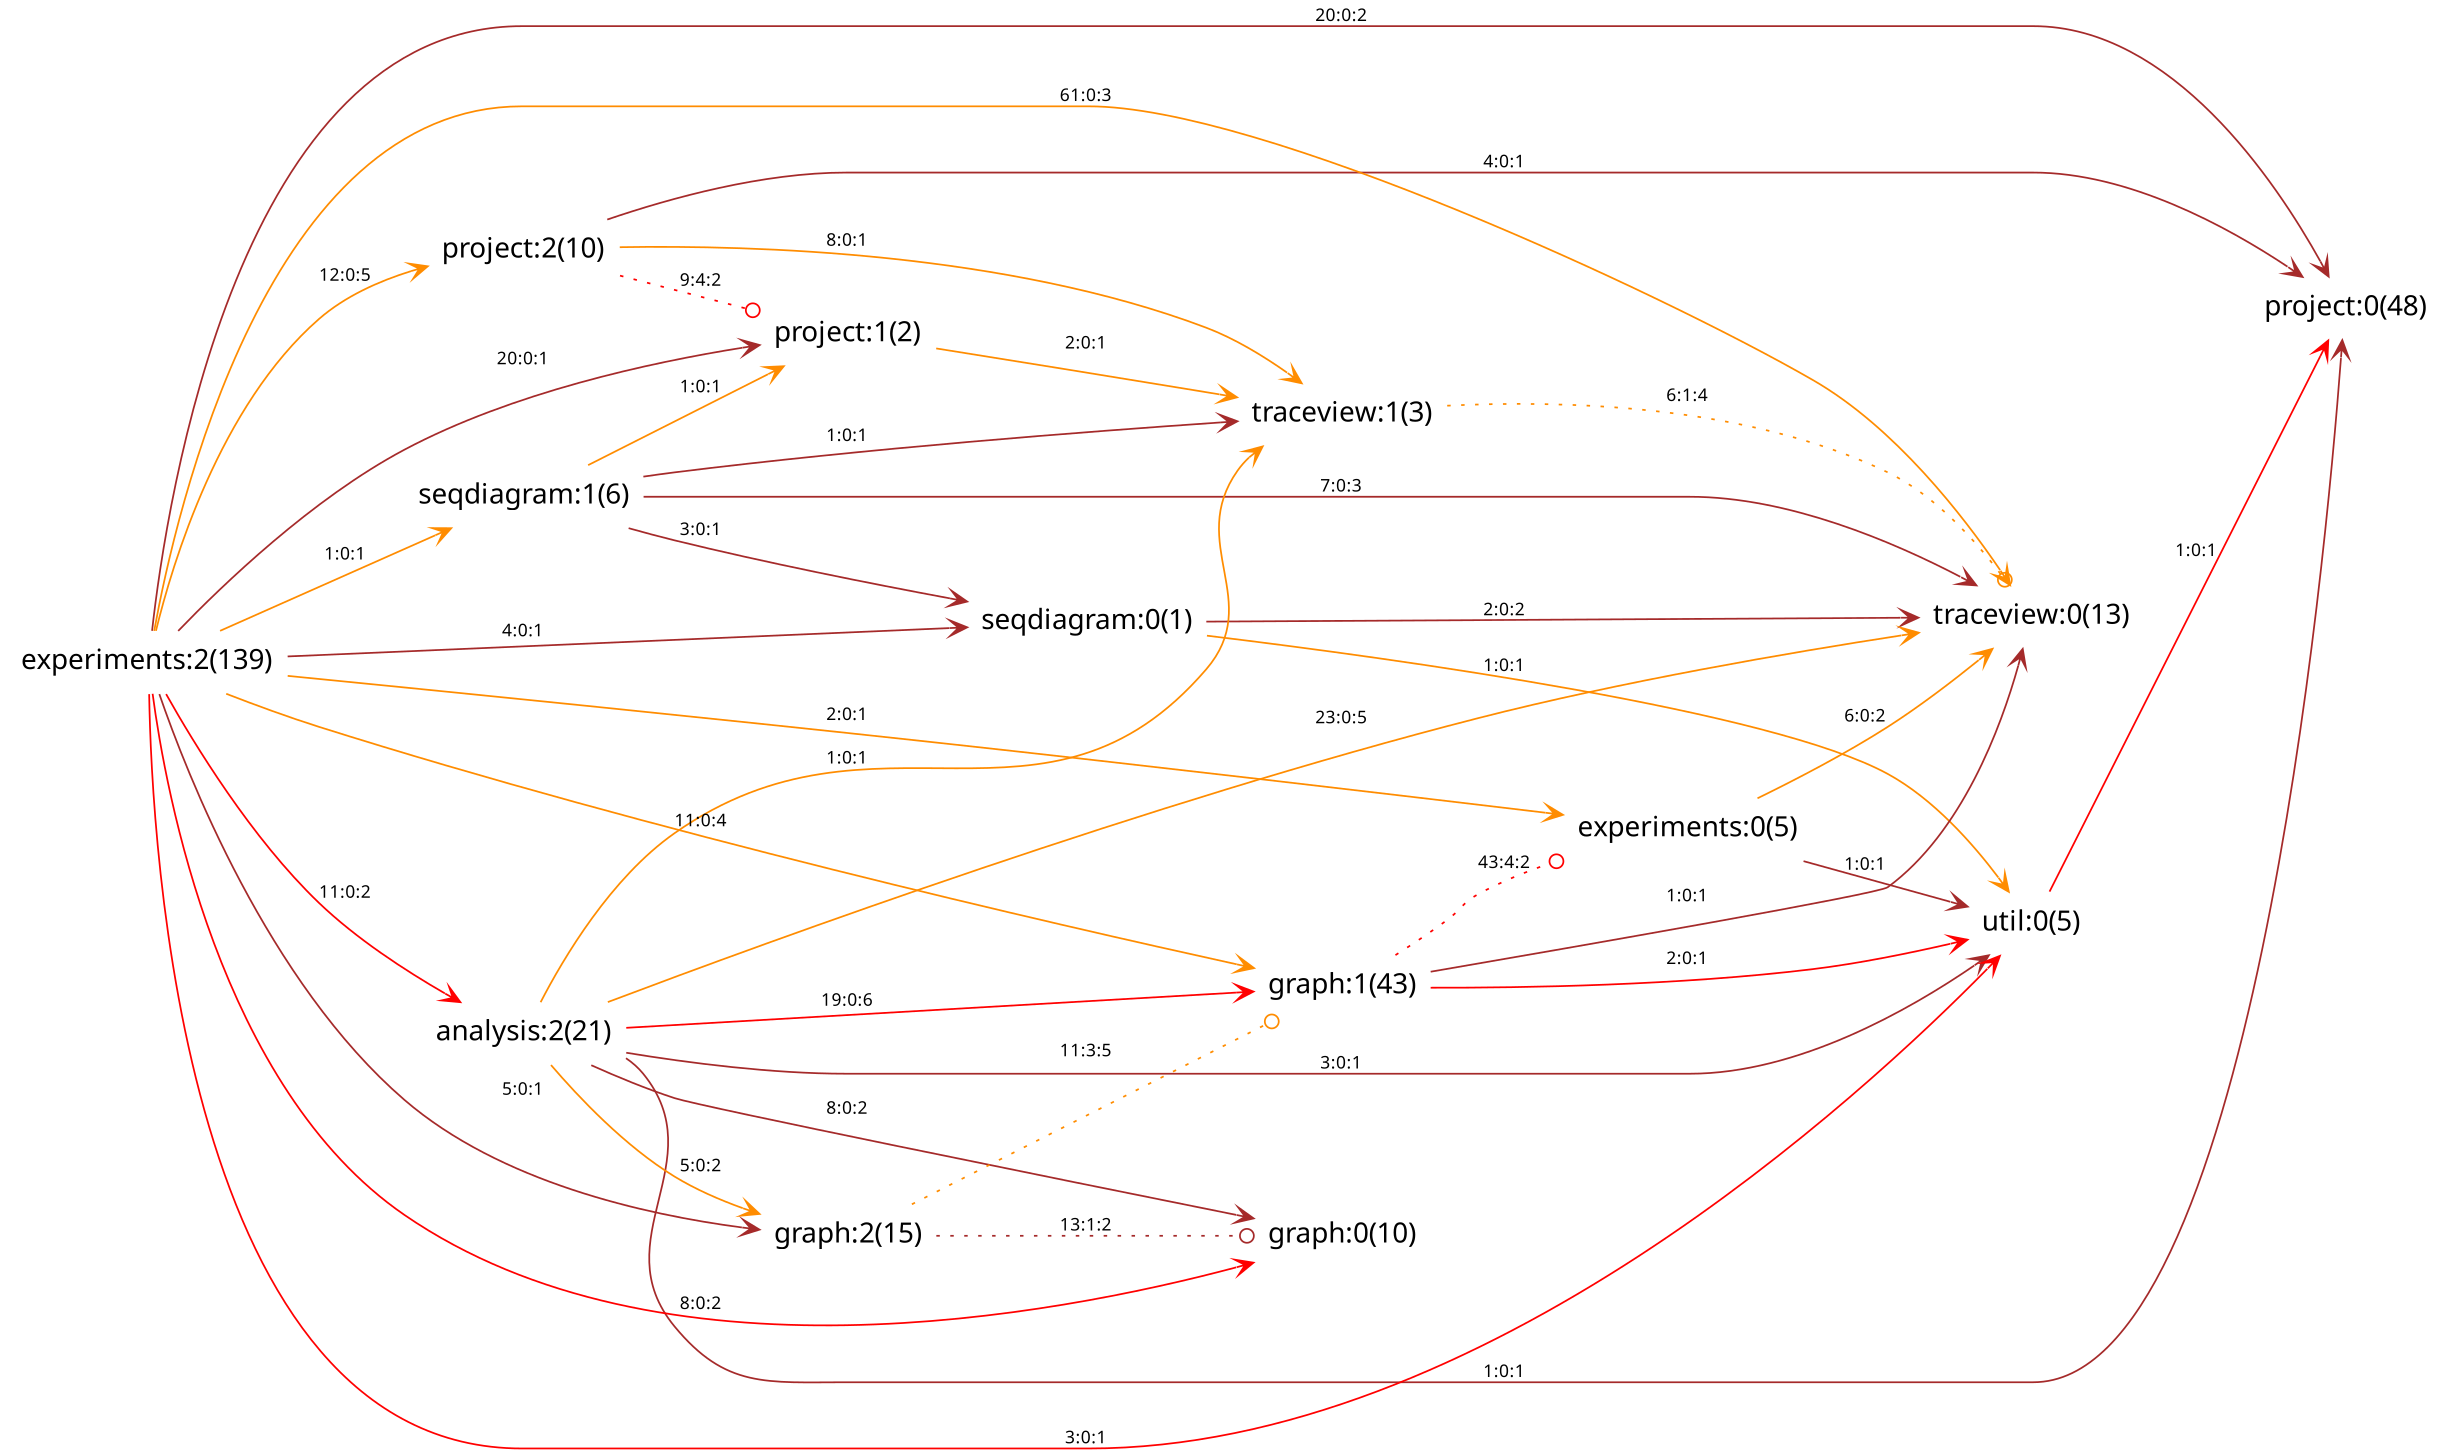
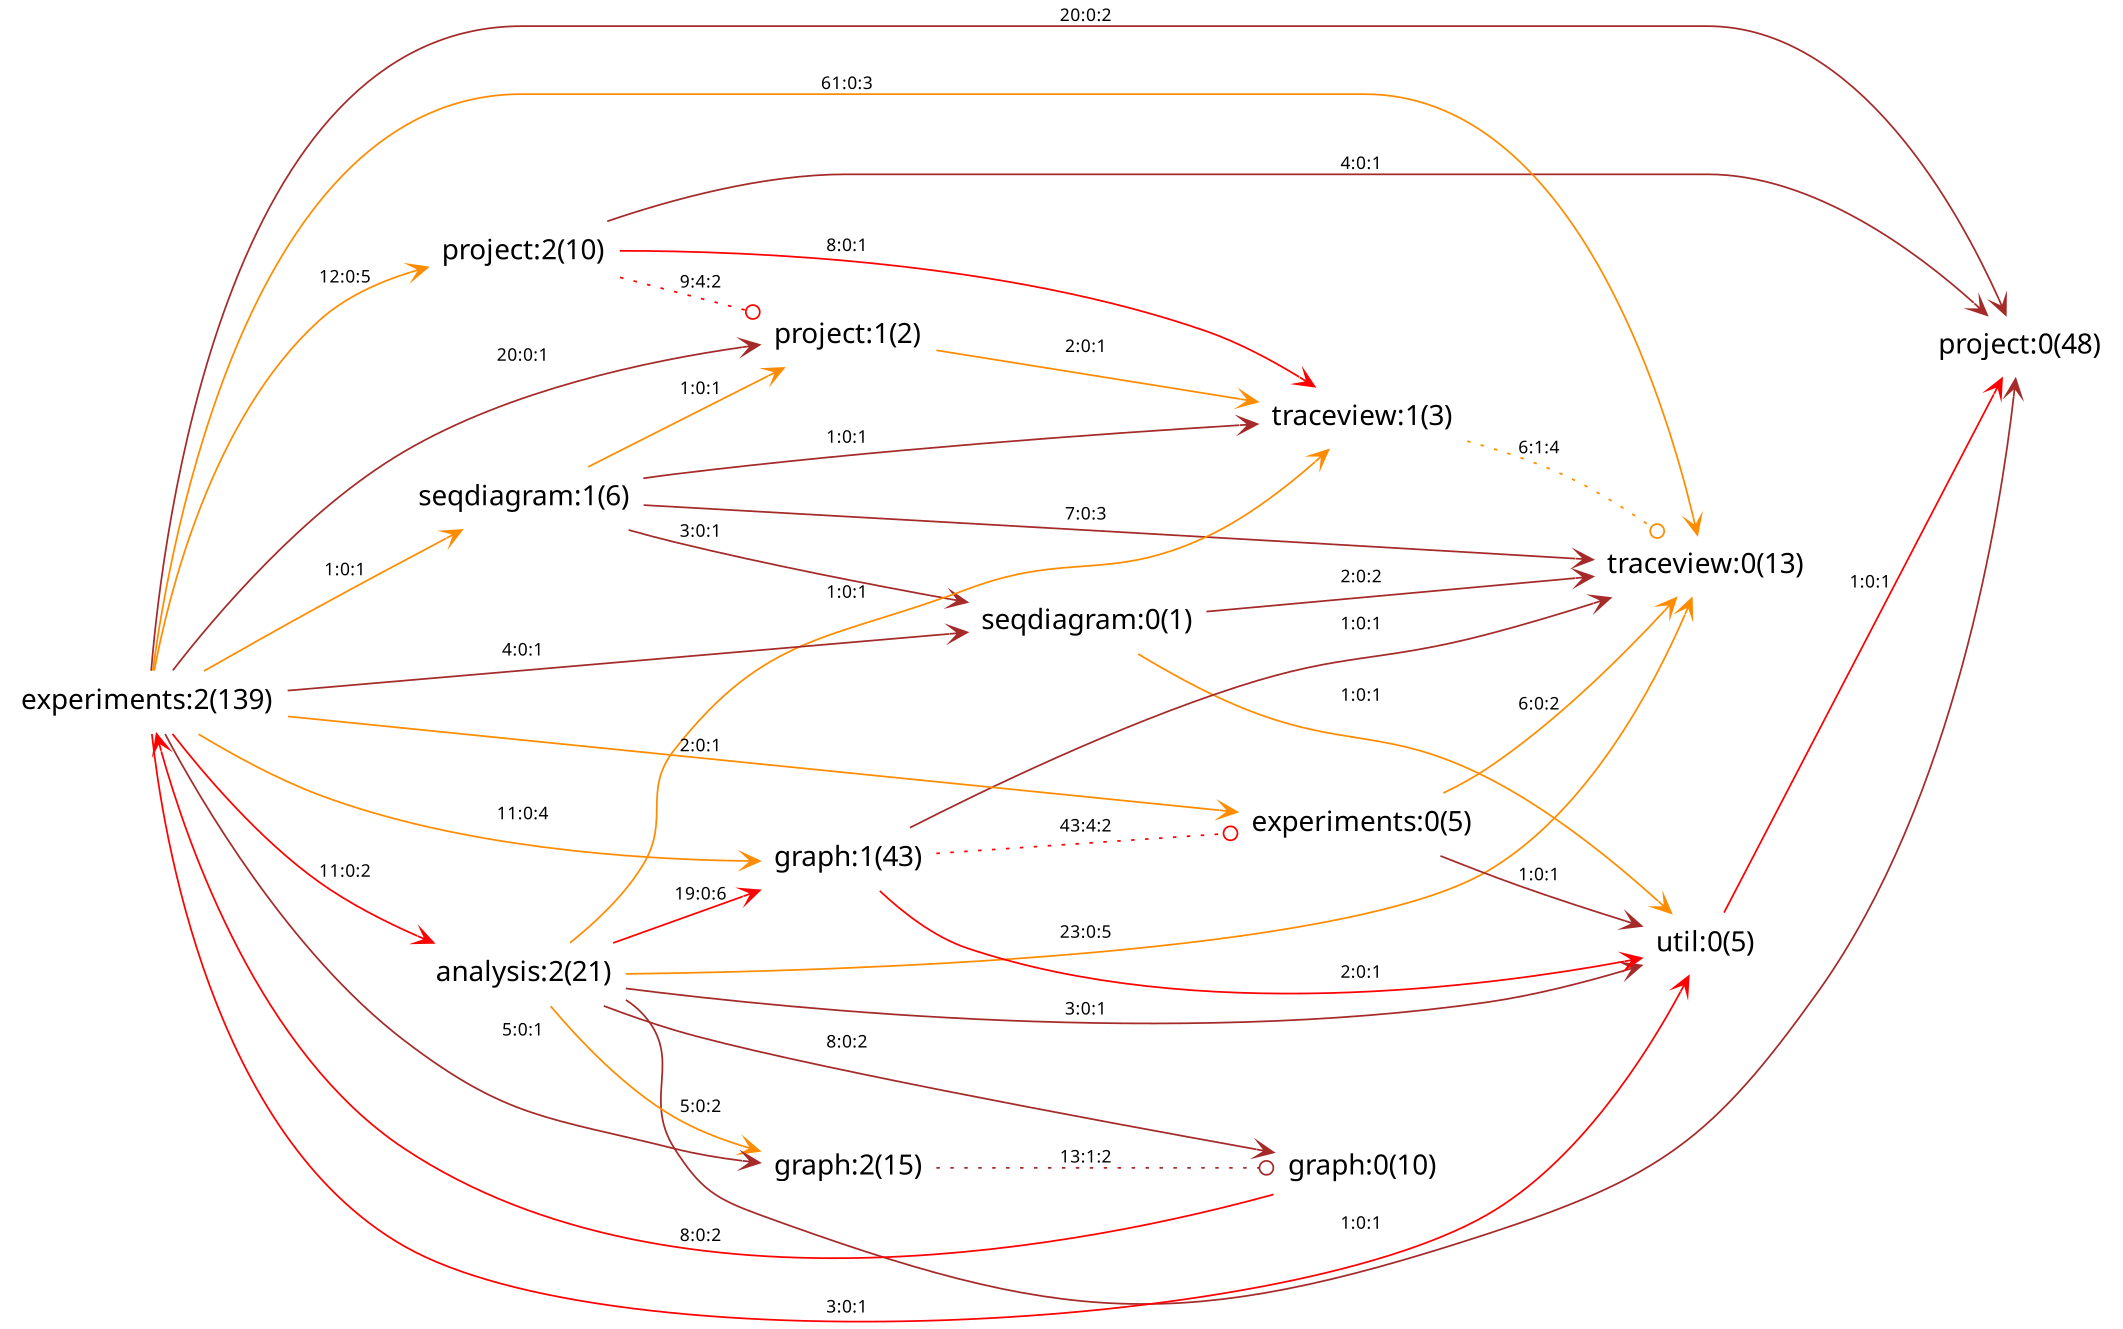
(963, 268) -> (968, 275)
(1089, 1114) -> none
(522, 1274) -> (597, 1229)
